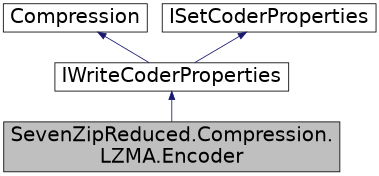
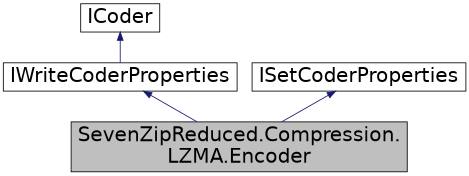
(75, 18) -> (120, 18)
(217, 49) -> (305, 109)
